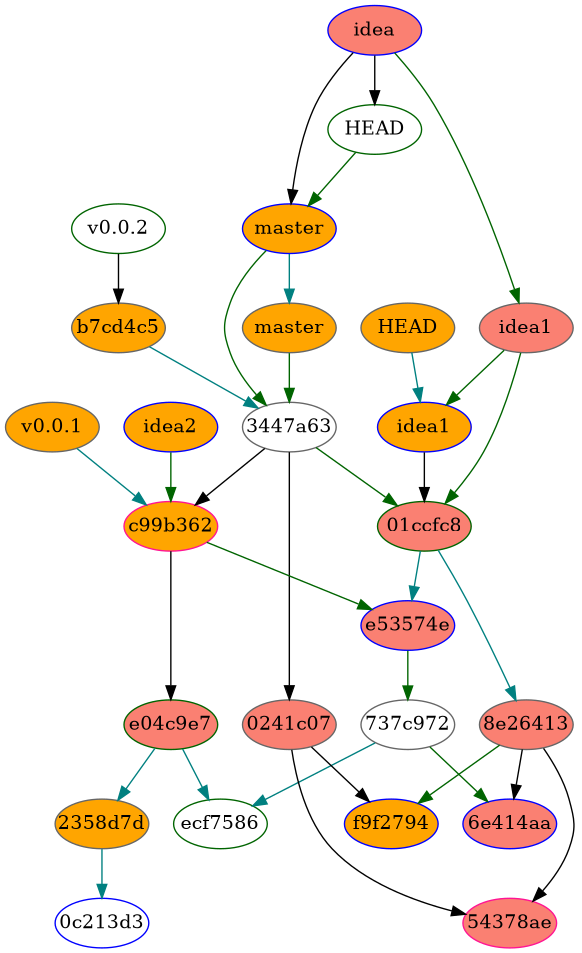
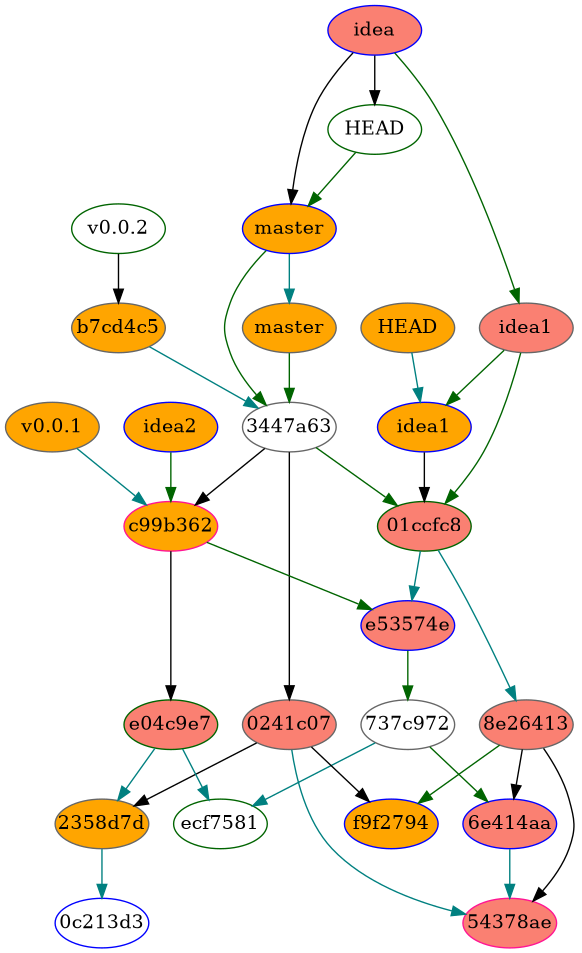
none -> (204, 770)
(220, 824) -> (220, 824)
(342, 858) -> (342, 858)
none -> (510, 867)
